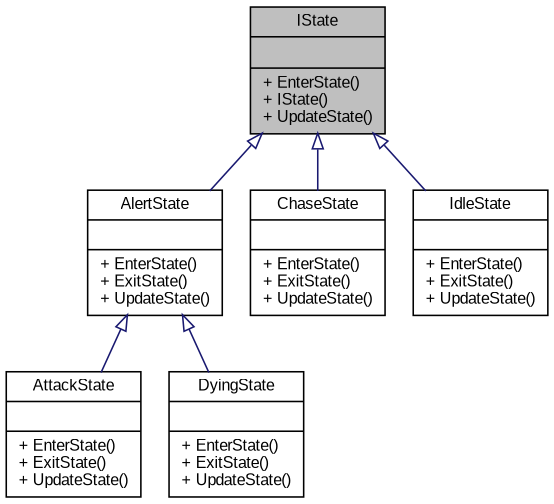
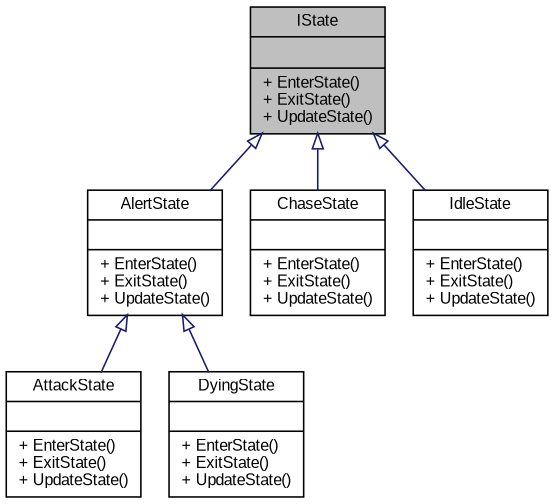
(296, 100) -> (307, 100)
